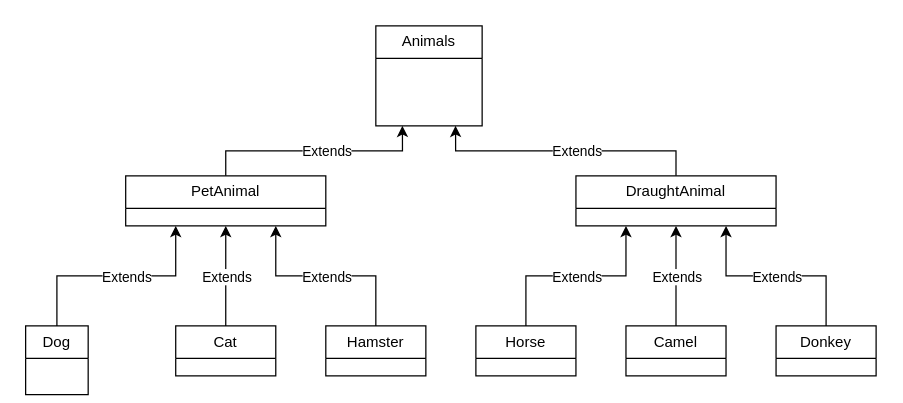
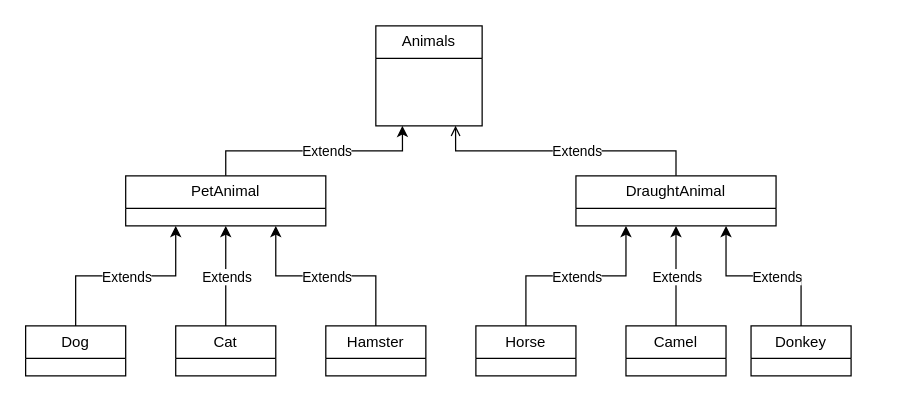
(455, 136) -> (455, 133)
(826, 351) -> (801, 351)
(57, 360) -> (76, 351)
